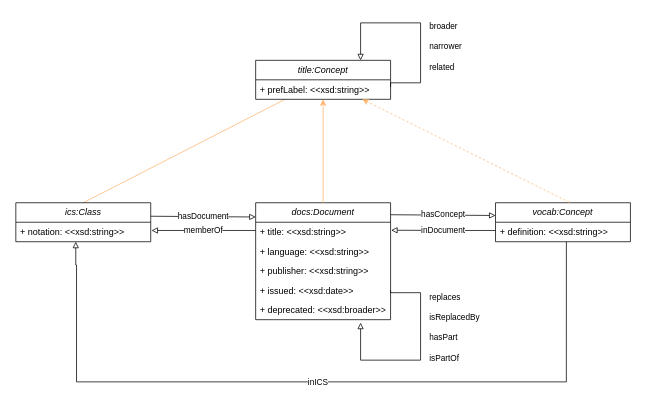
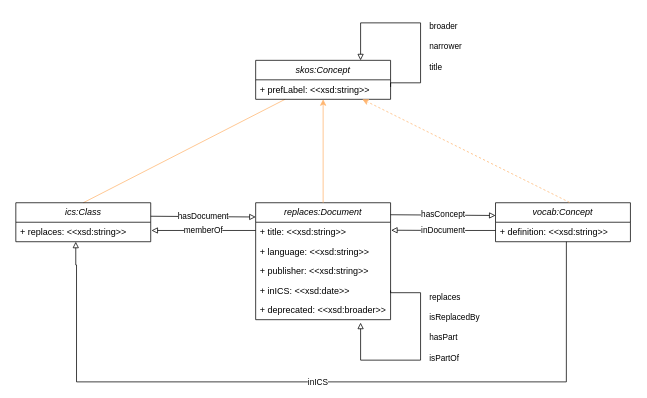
(446, 67) -> (440, 67)
(323, 70) -> (323, 70)
(323, 213) -> (323, 213)
(78, 233) -> (78, 233)
(309, 292) -> (307, 292)
